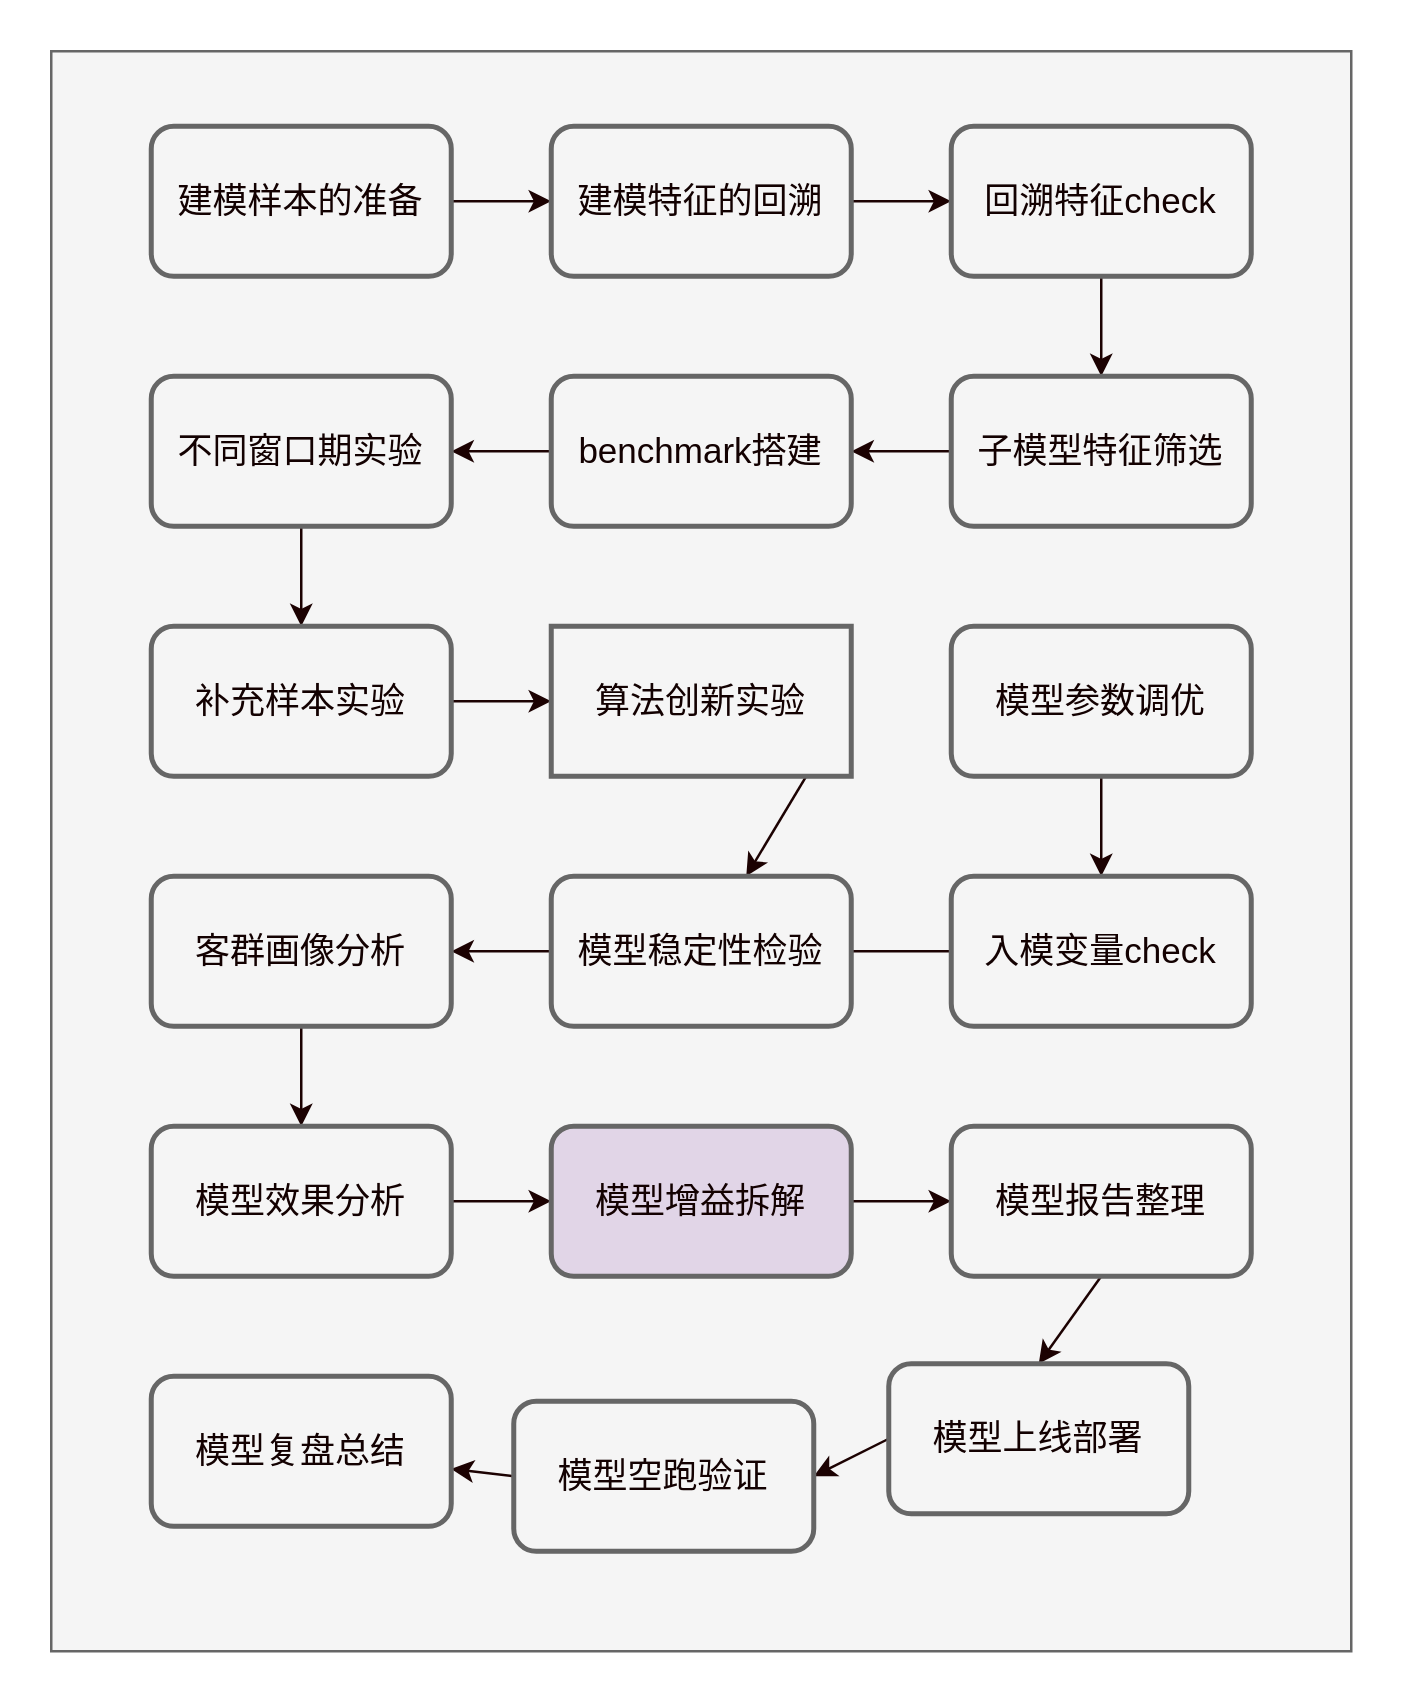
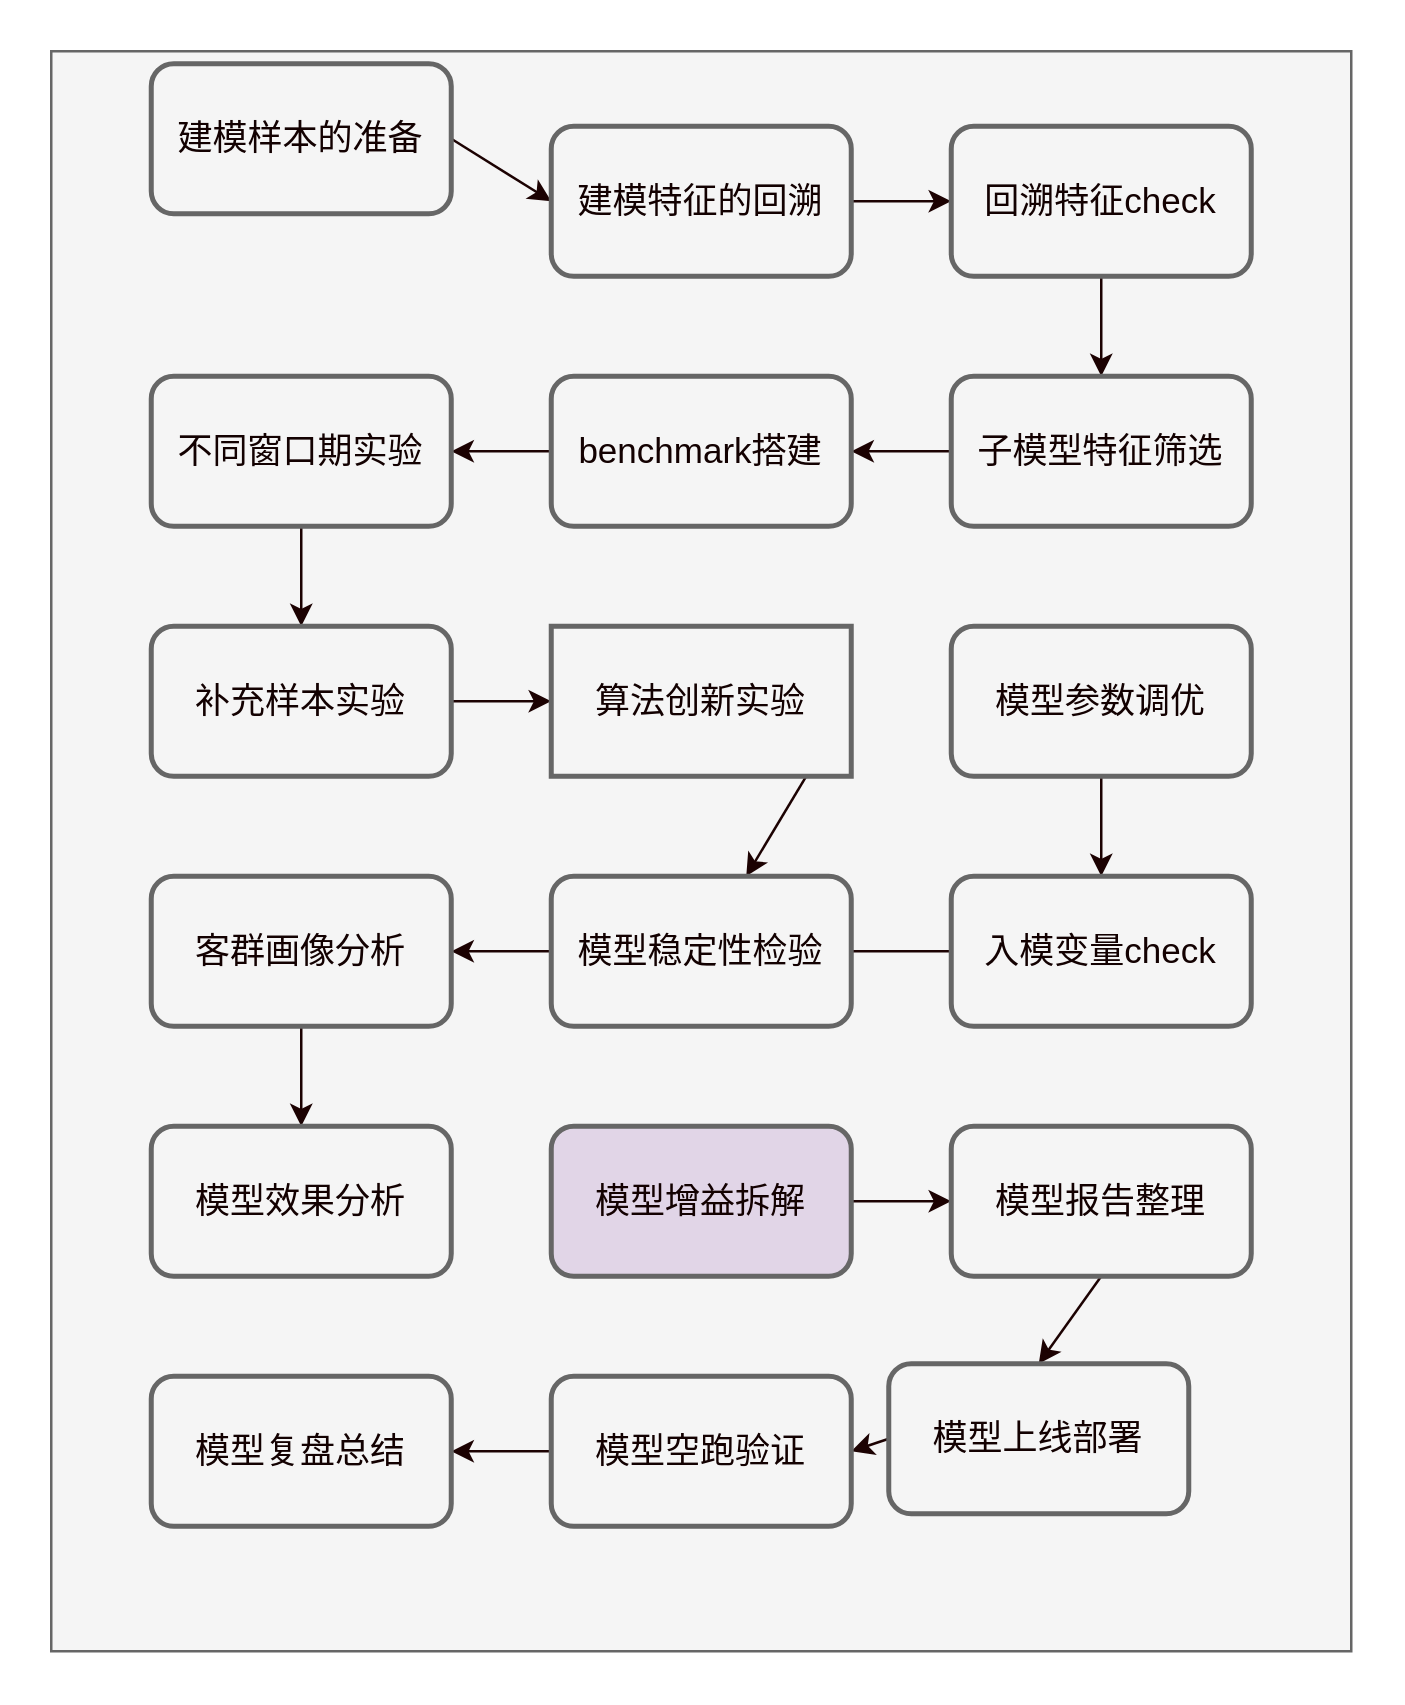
(301, 201) -> (301, 139)
(493, 1201) -> none
(664, 1476) -> (701, 1451)
